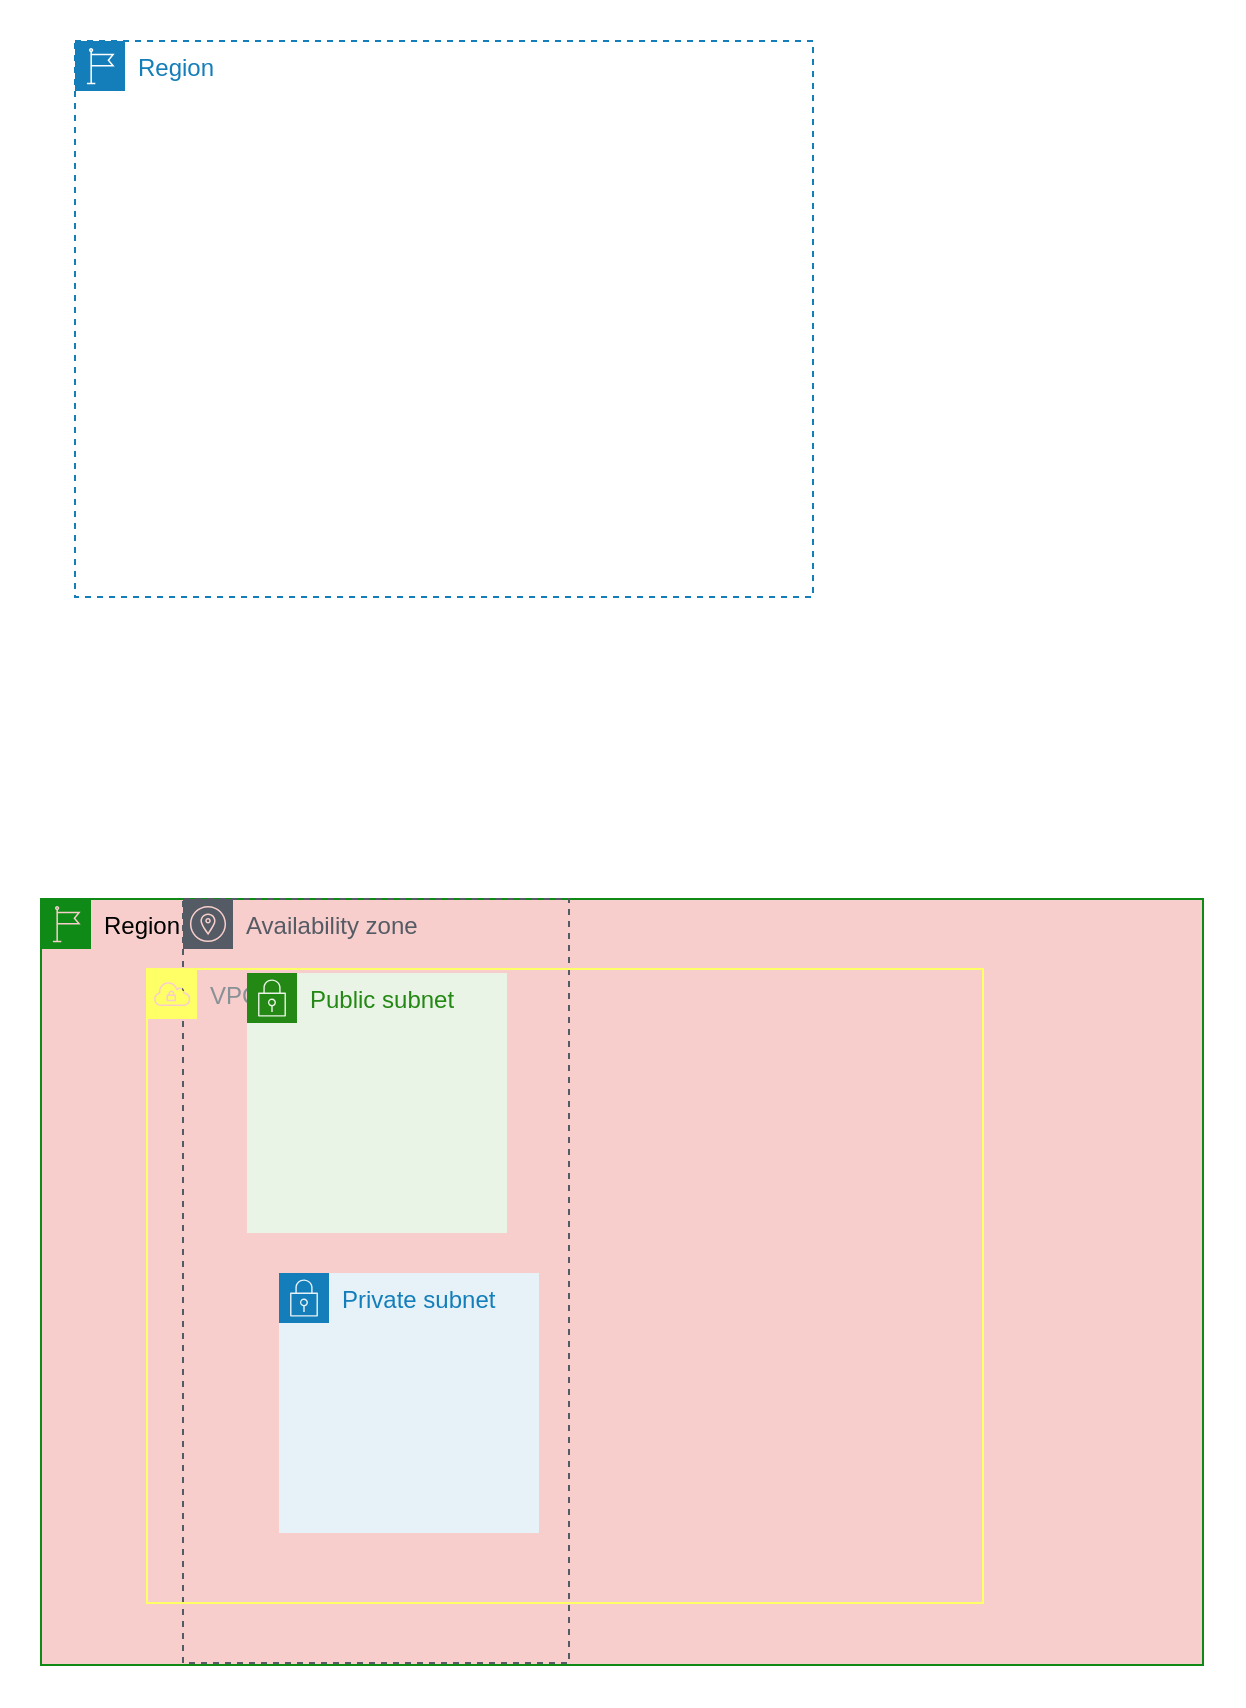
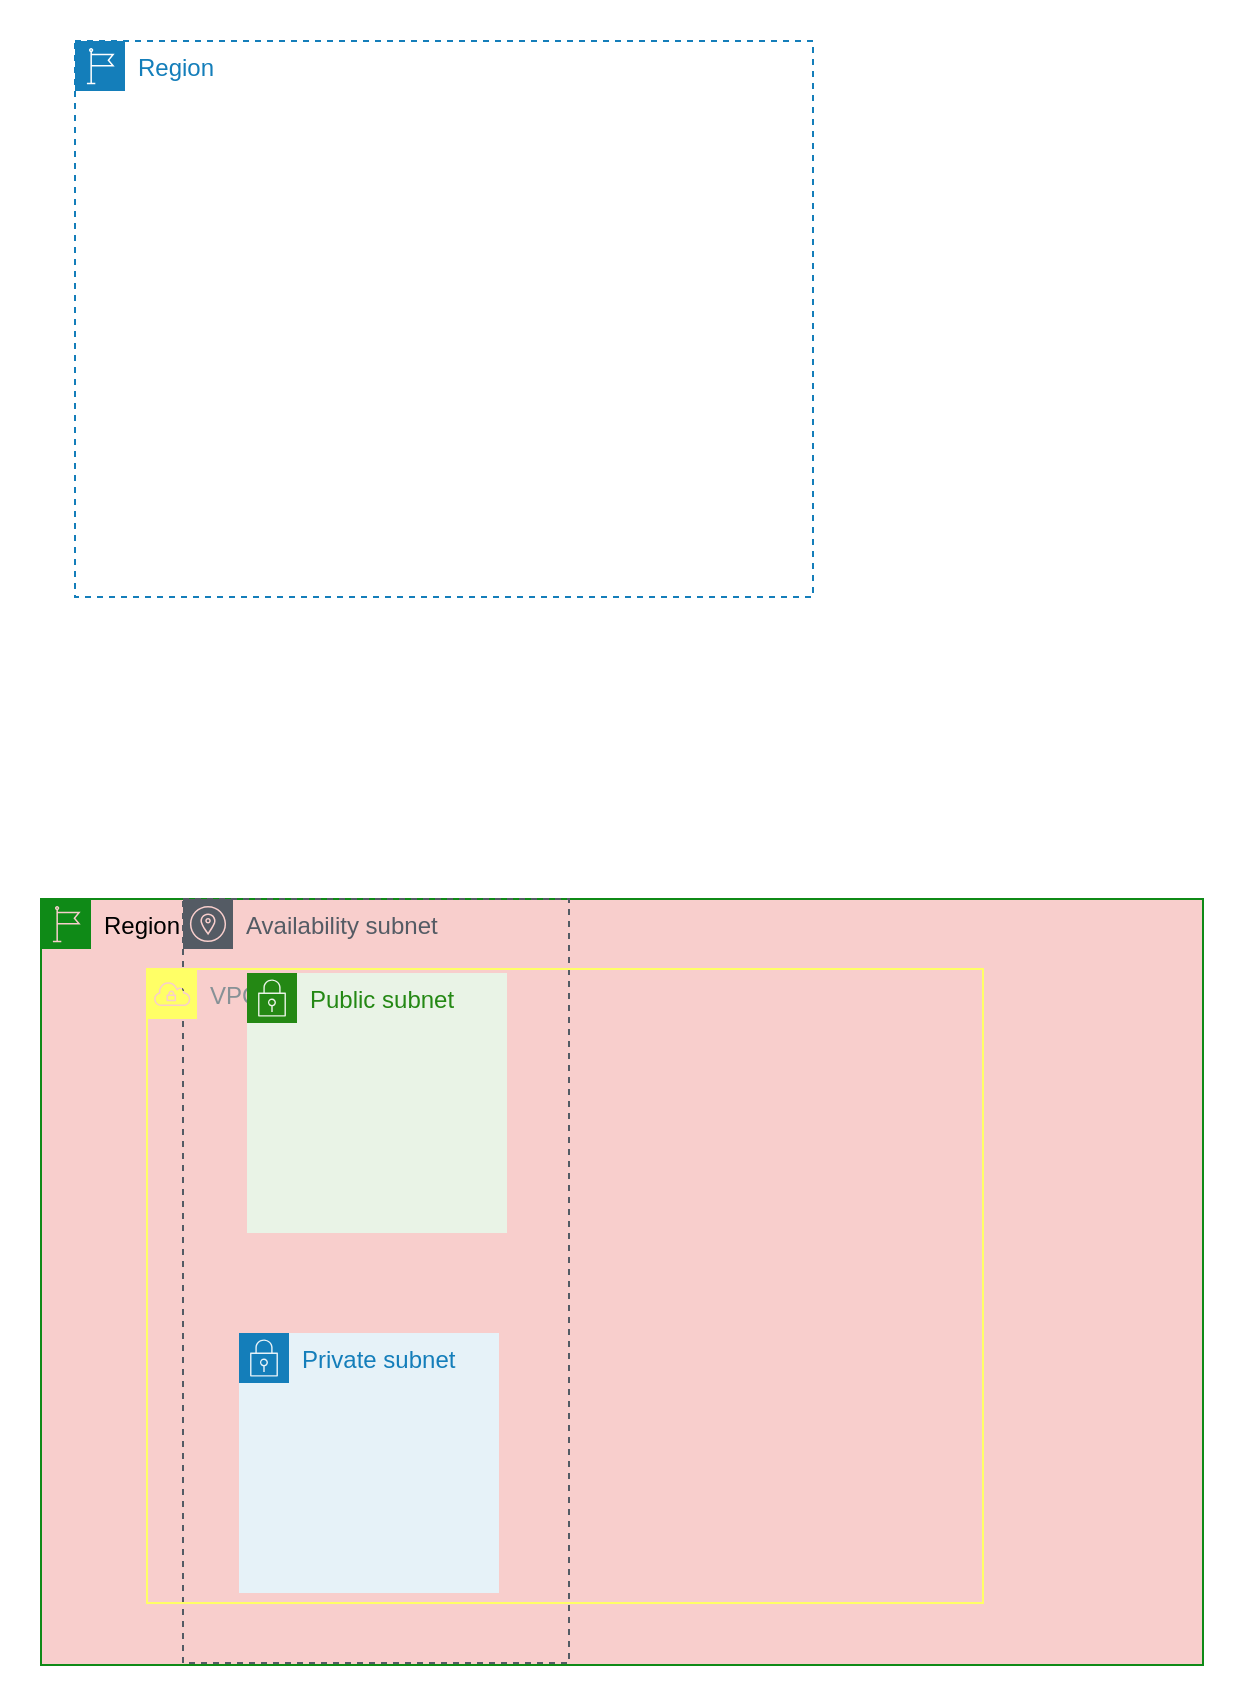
(343, 927) -> (356, 927)
(409, 1403) -> (369, 1463)
